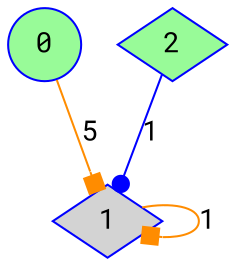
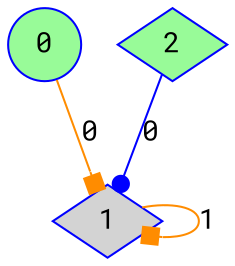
(90, 133) -> (90, 133)
(151, 133) -> (151, 133)
